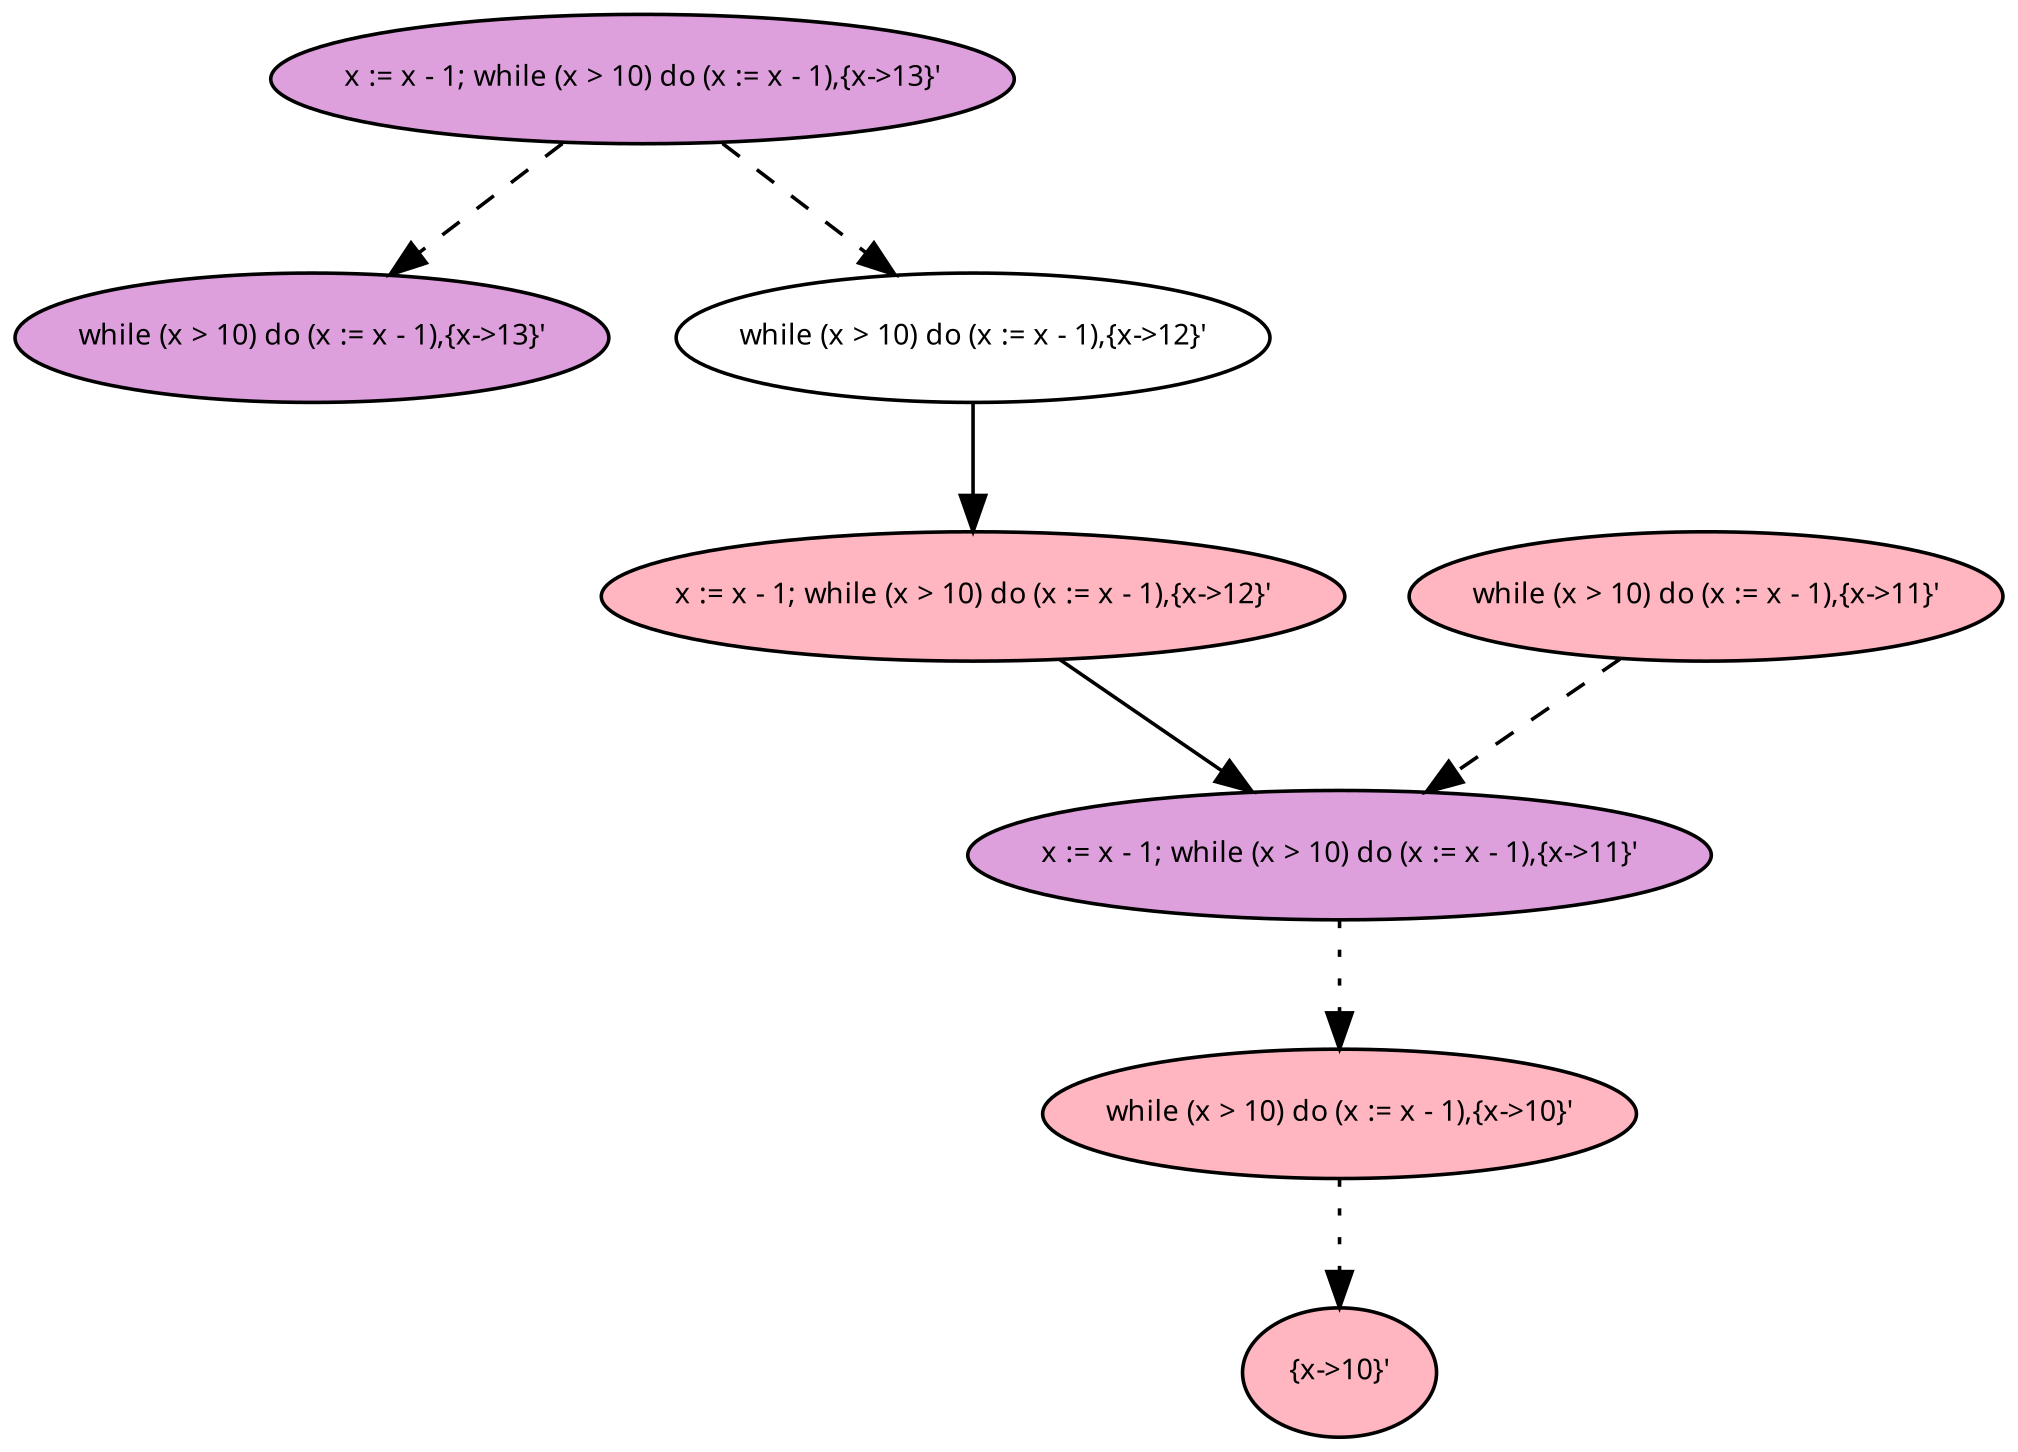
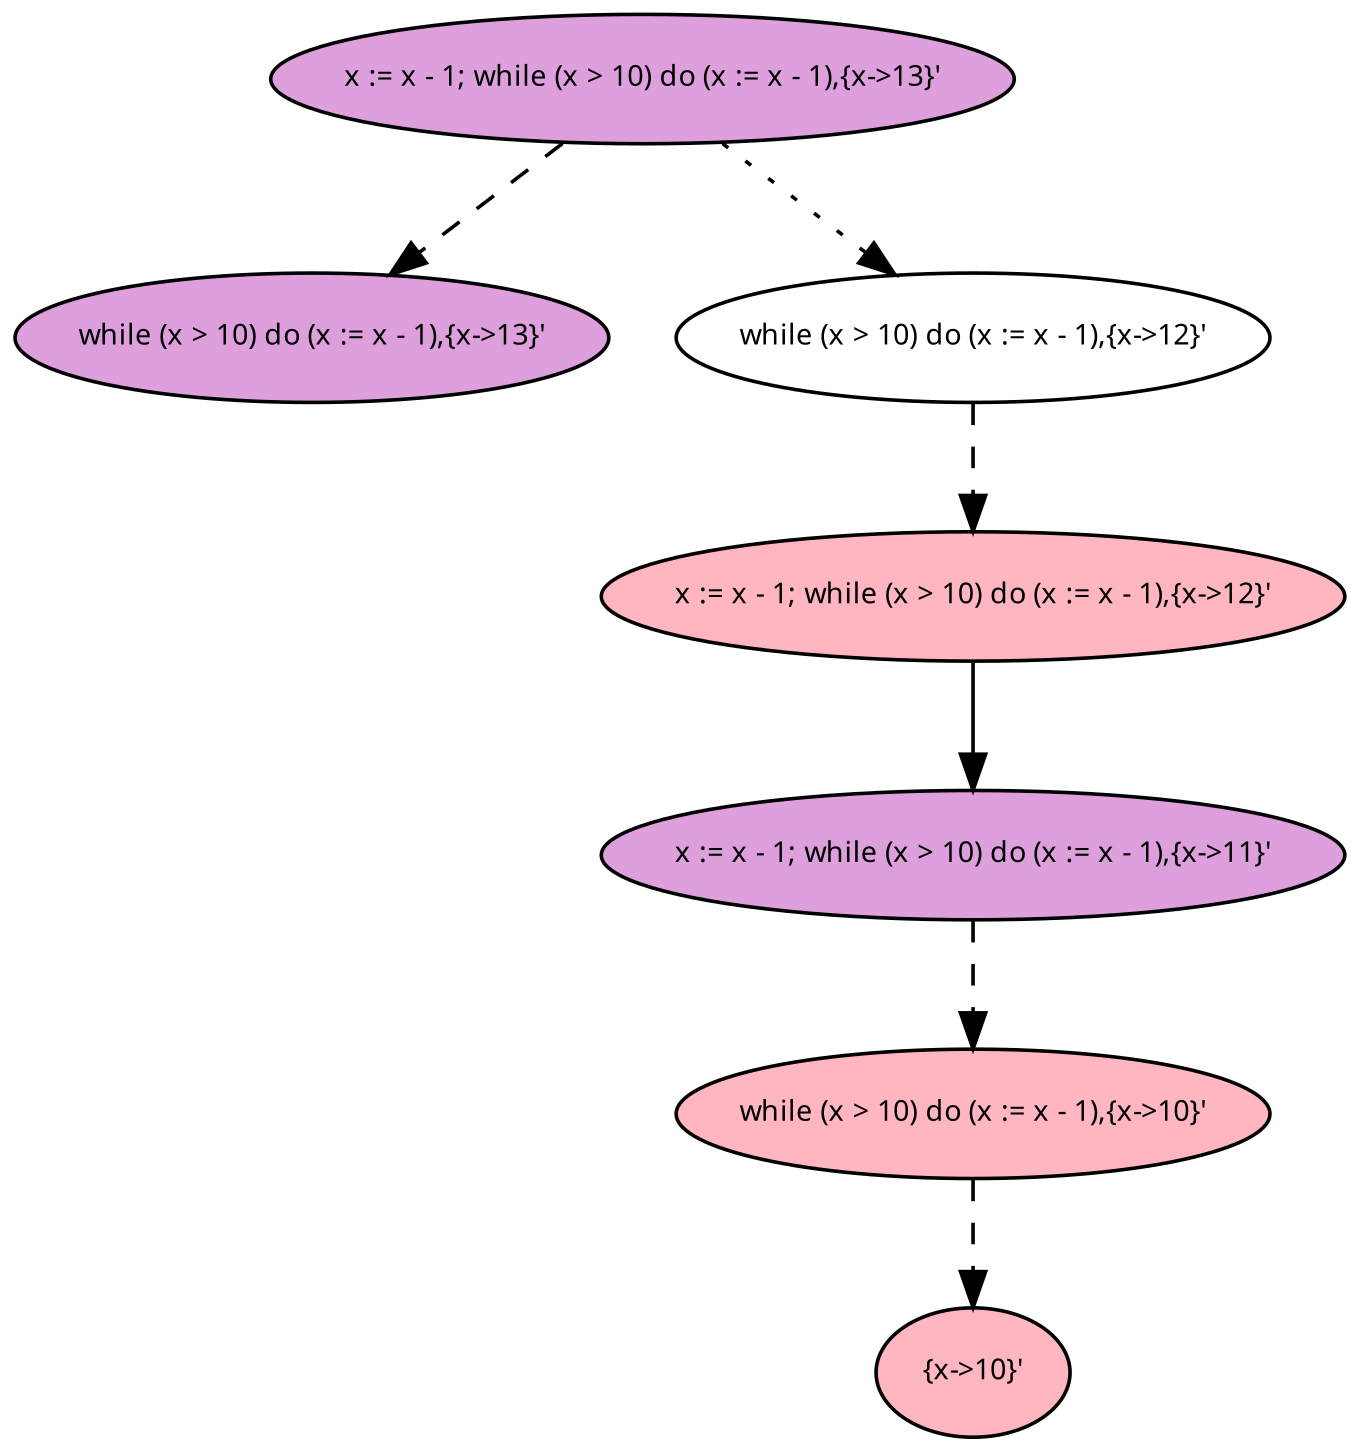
(794, 198) -> (794, 198)
(973, 449) -> (973, 449)
(1706, 596) -> none
(1340, 967) -> (973, 967)
(1340, 1226) -> (973, 1226)
